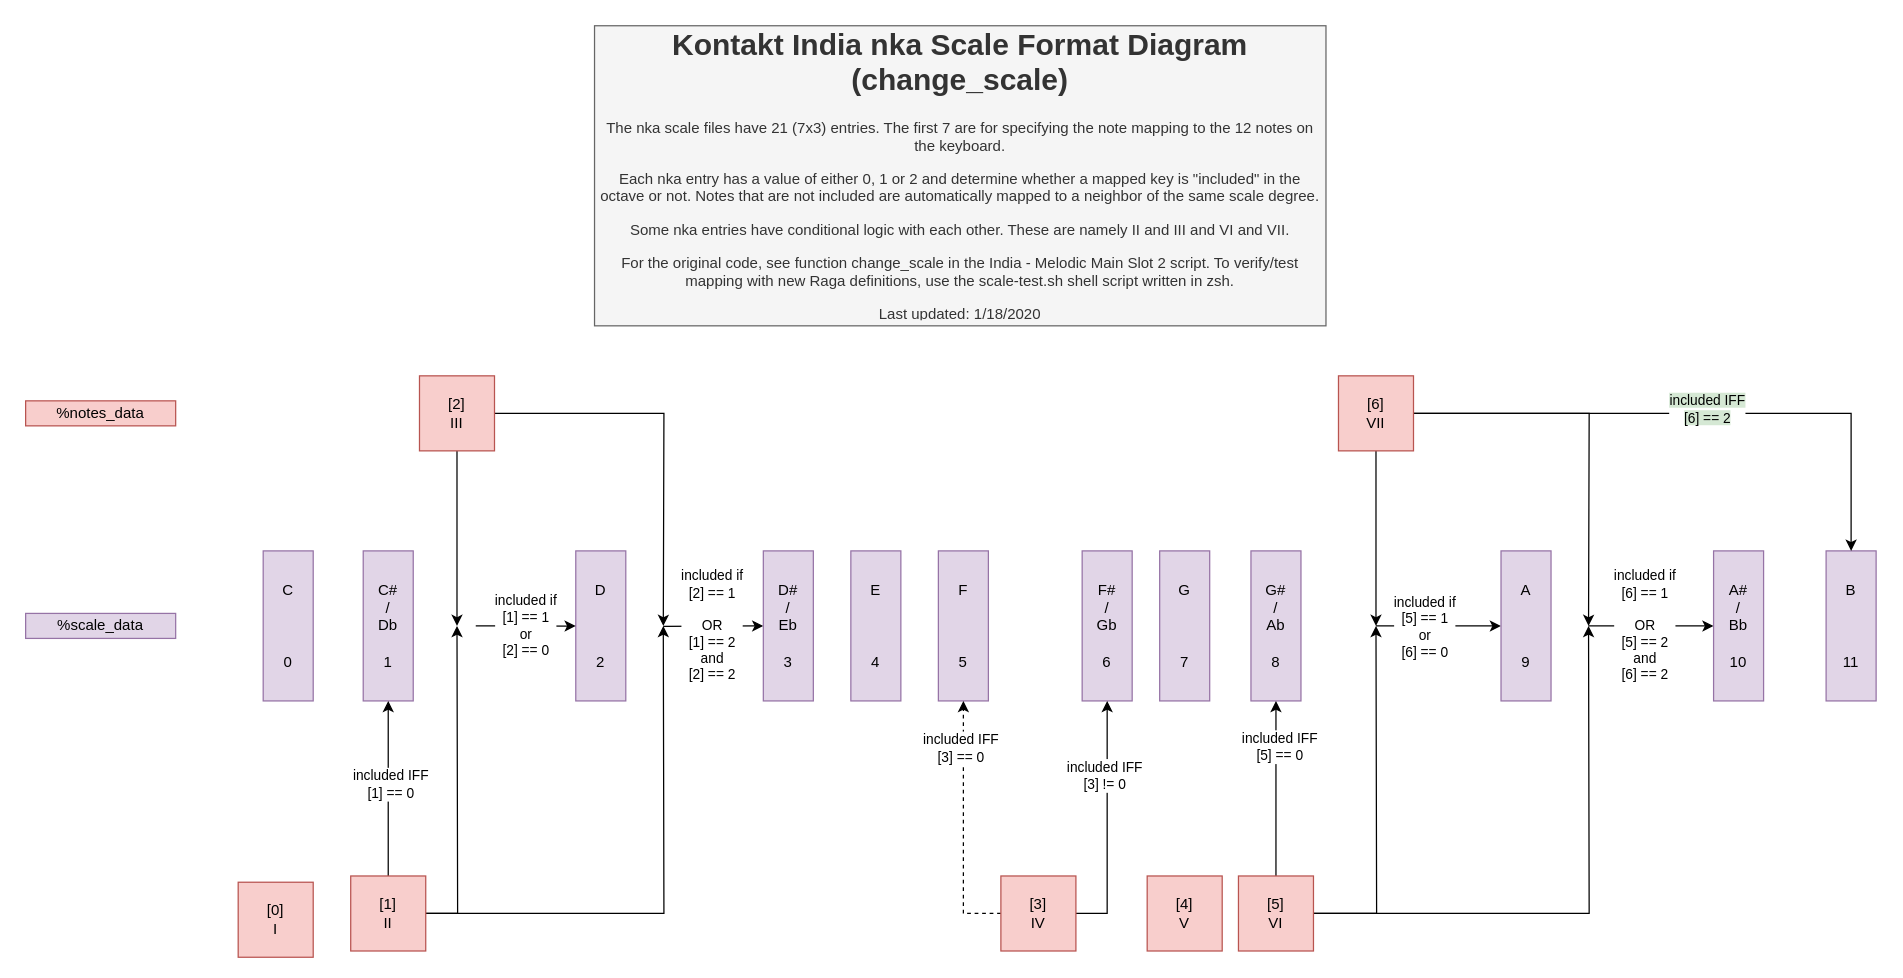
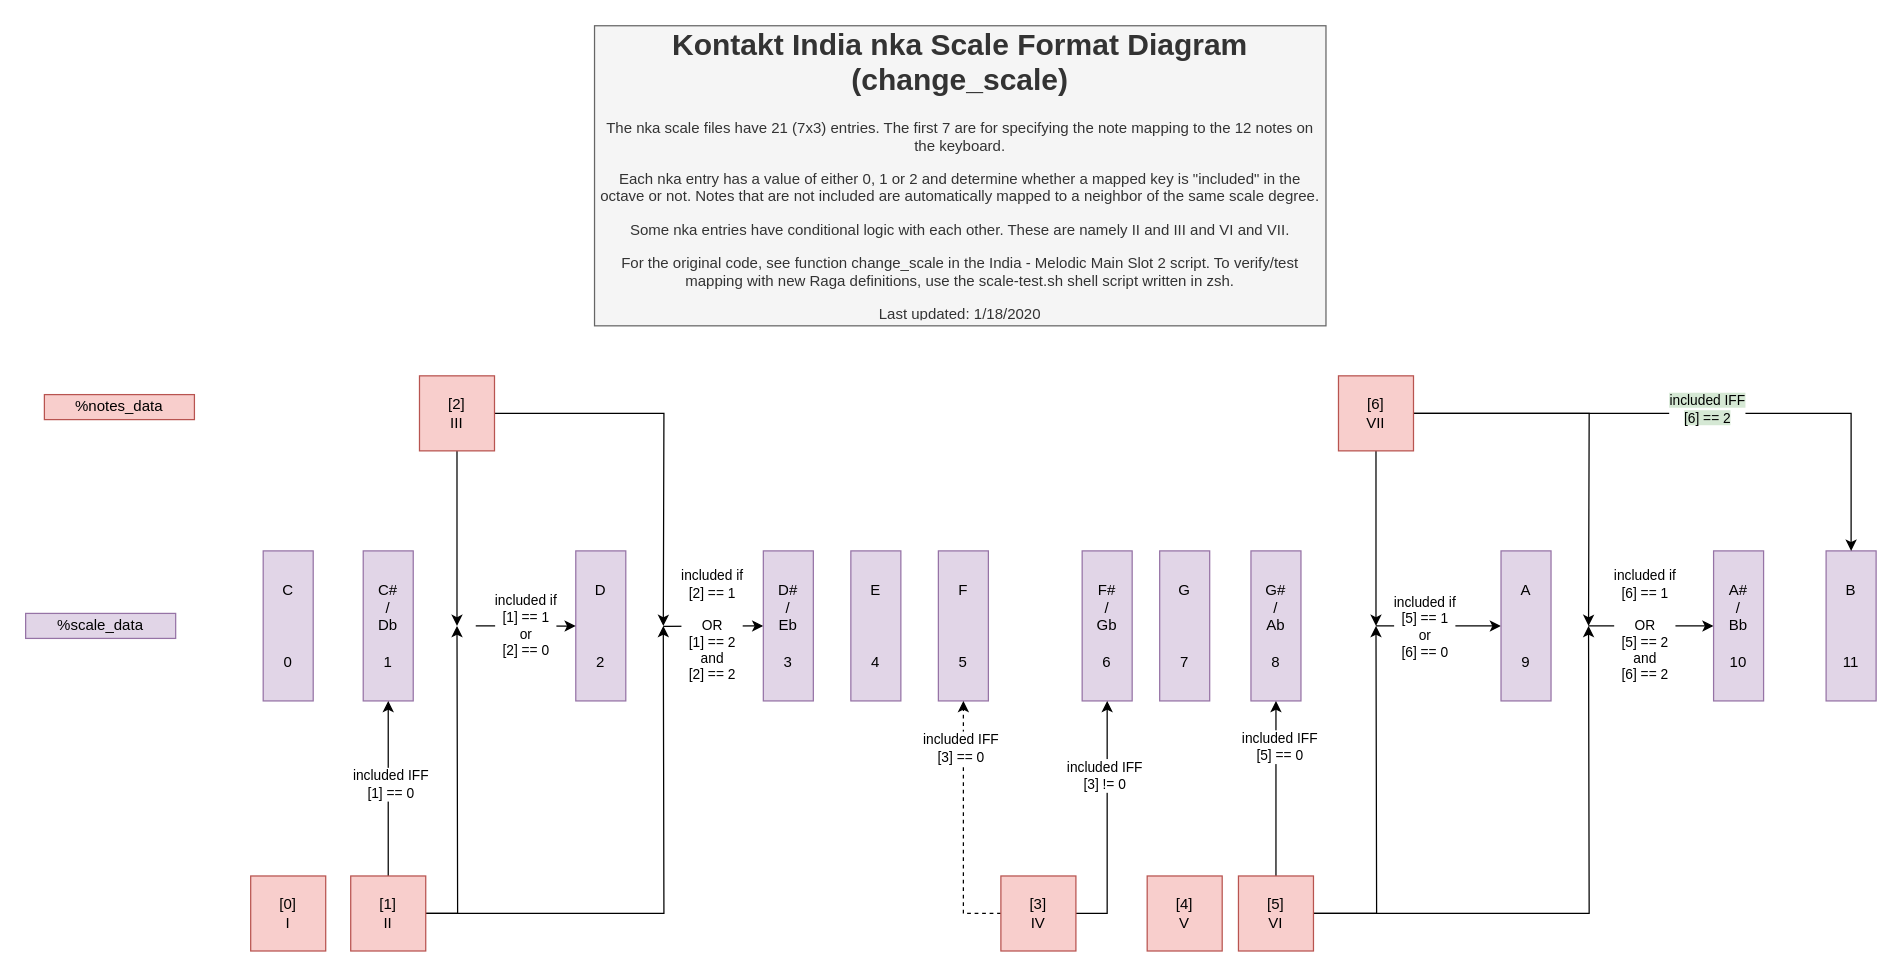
(101, 413) -> (119, 407)
(276, 919) -> (288, 913)
